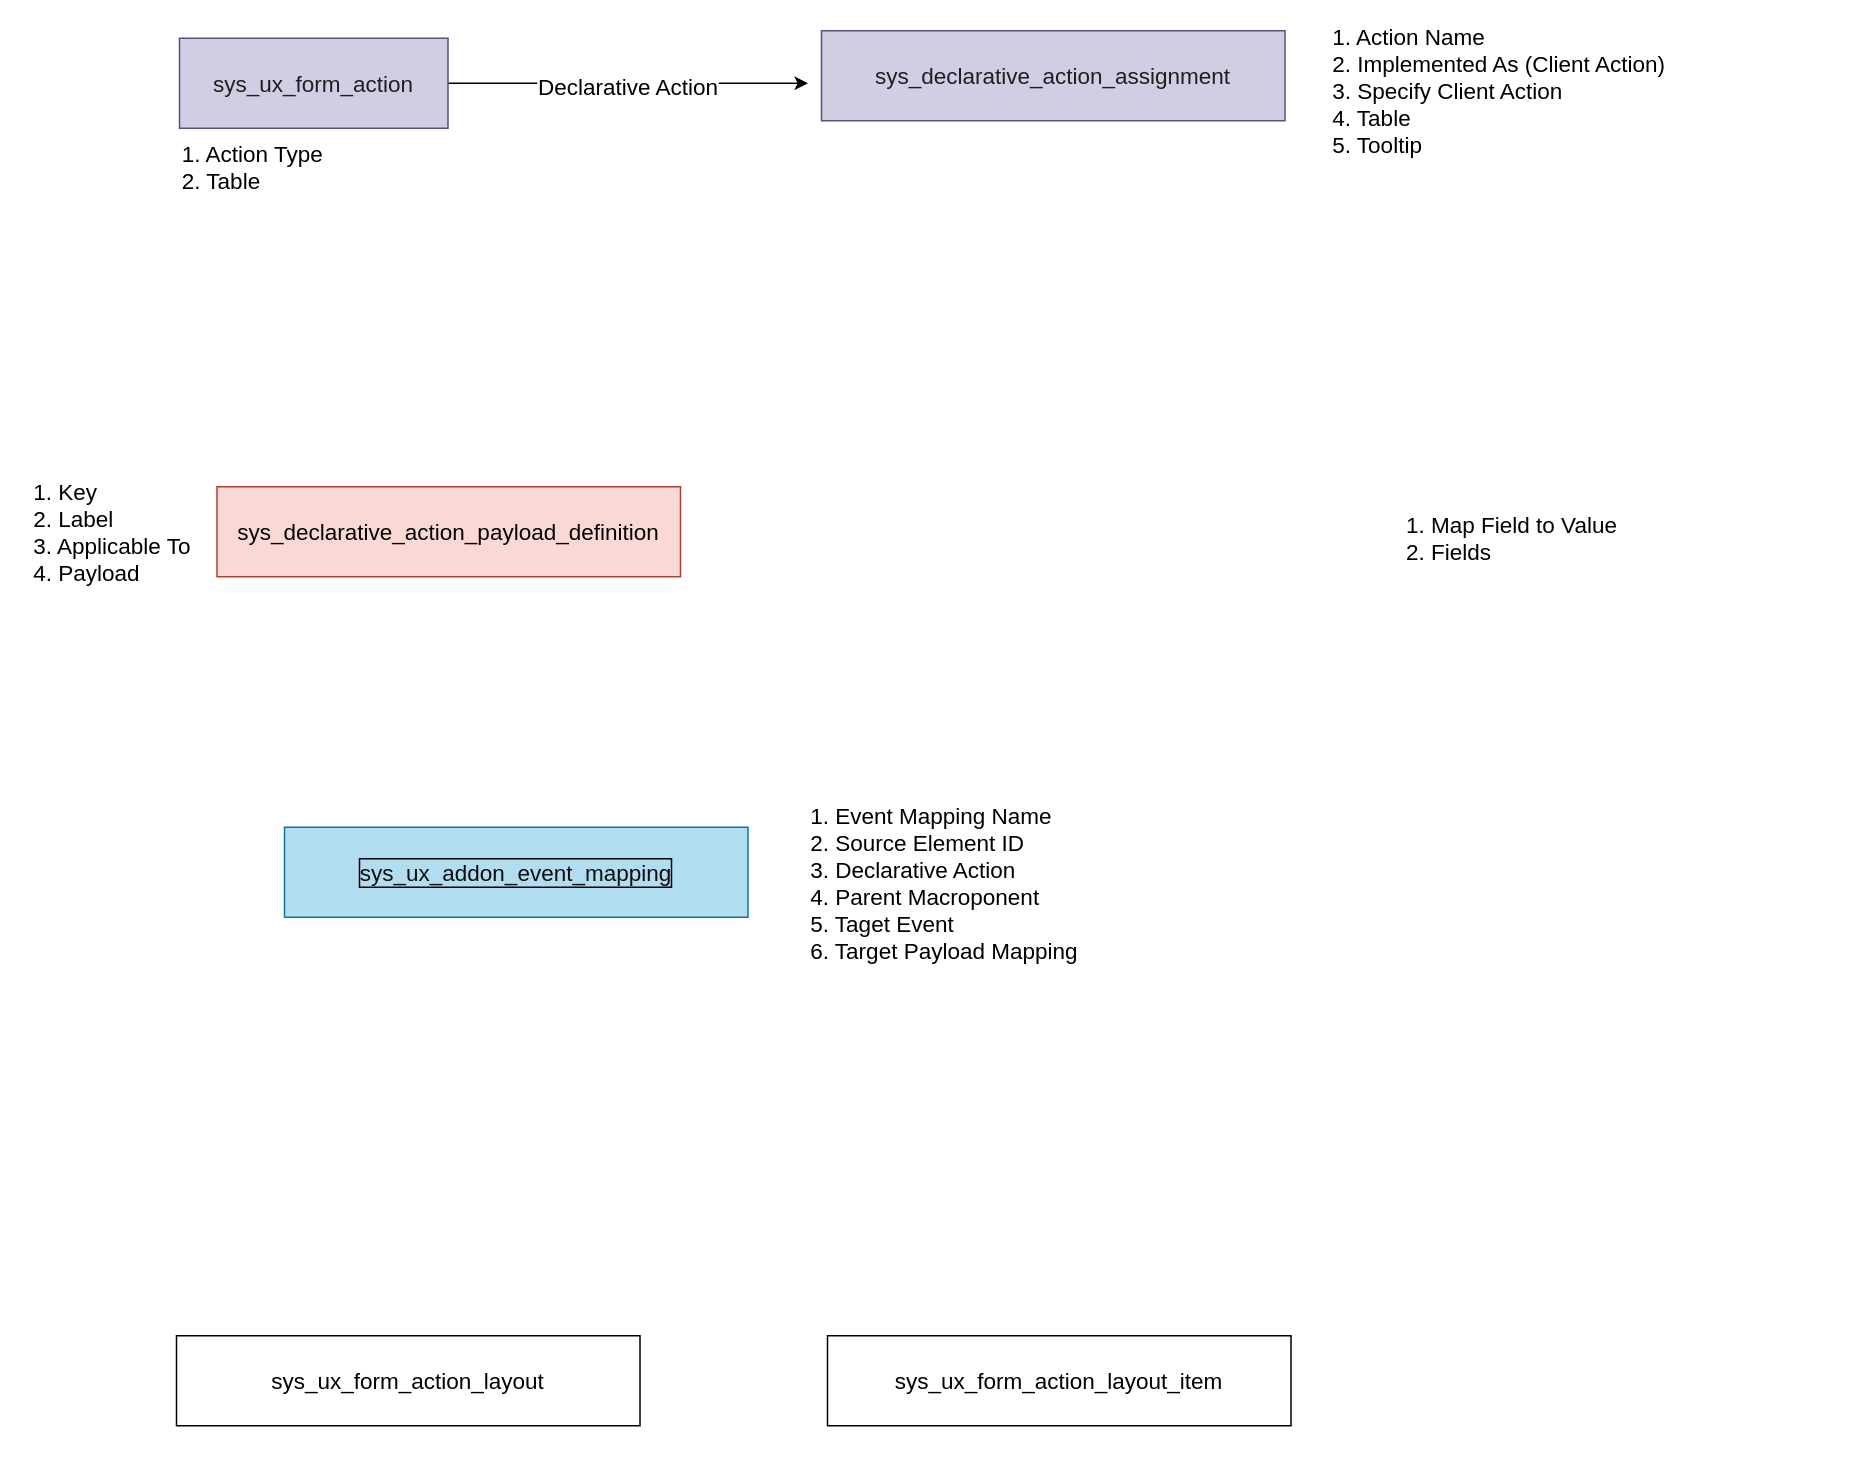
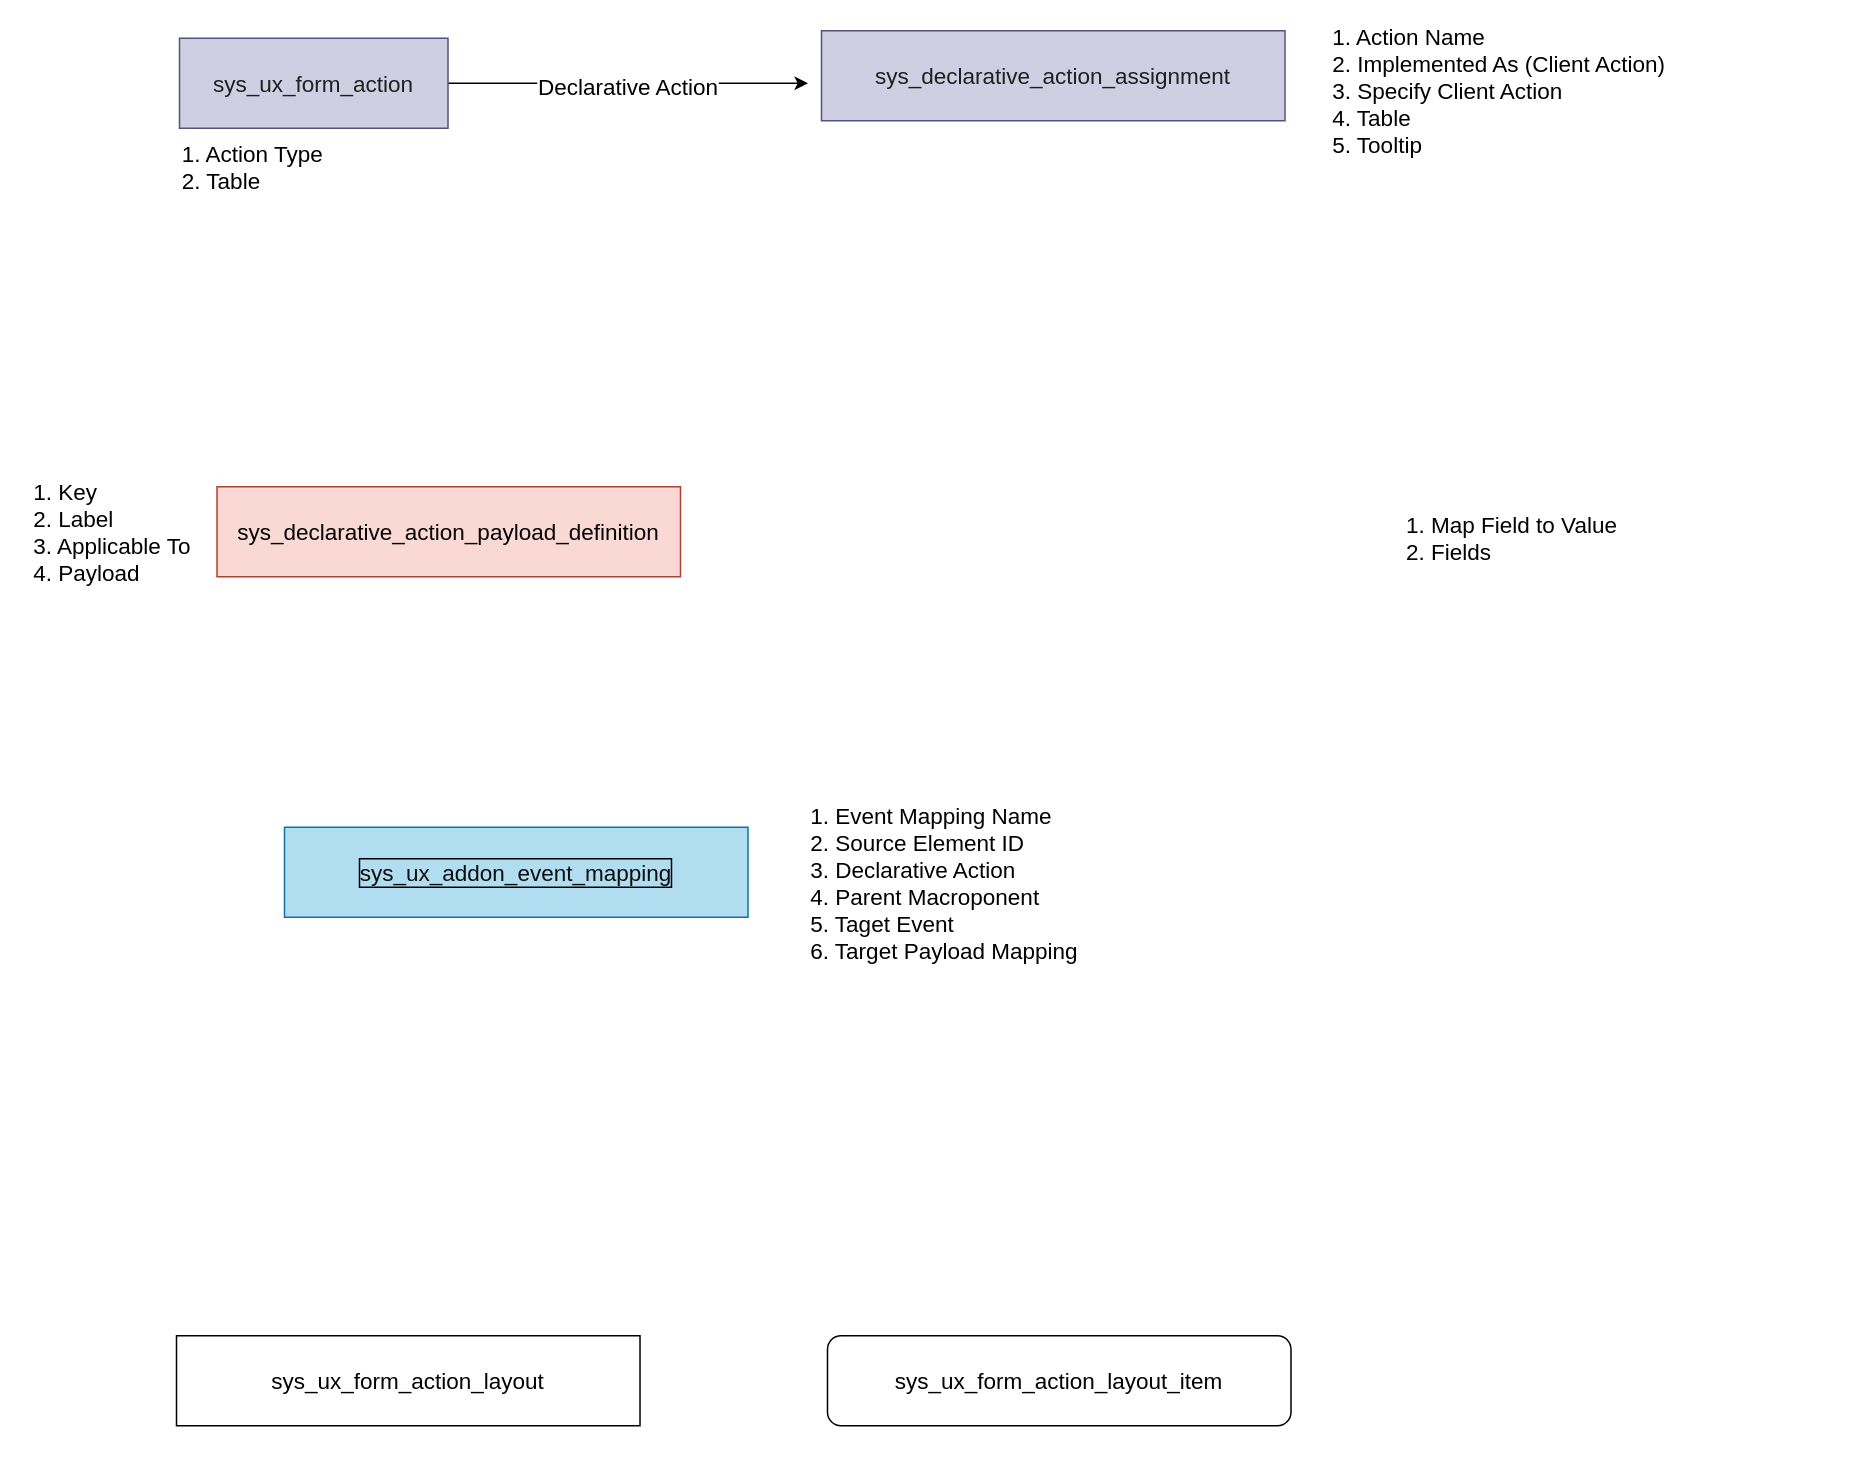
(1059, 1381) -> (1059, 1381)
